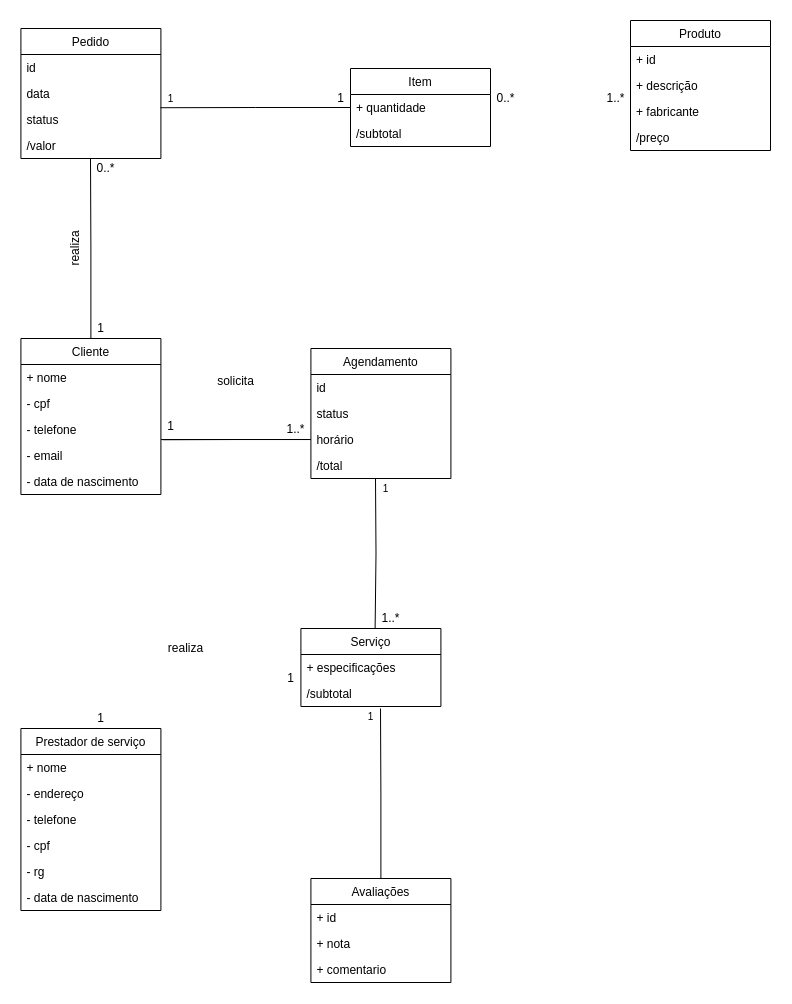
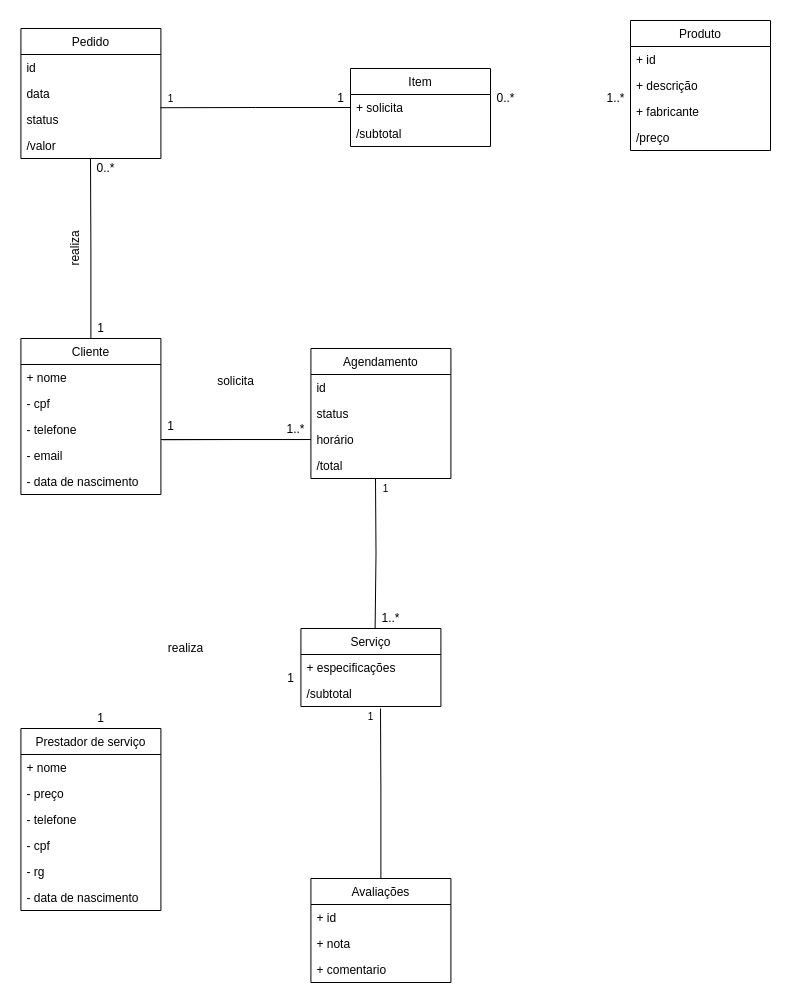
(393, 108) -> (383, 108)
(58, 794) -> (48, 794)
